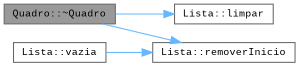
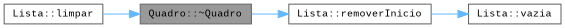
(140, 14) -> (116, 14)
(124, 52) -> (445, 14)
